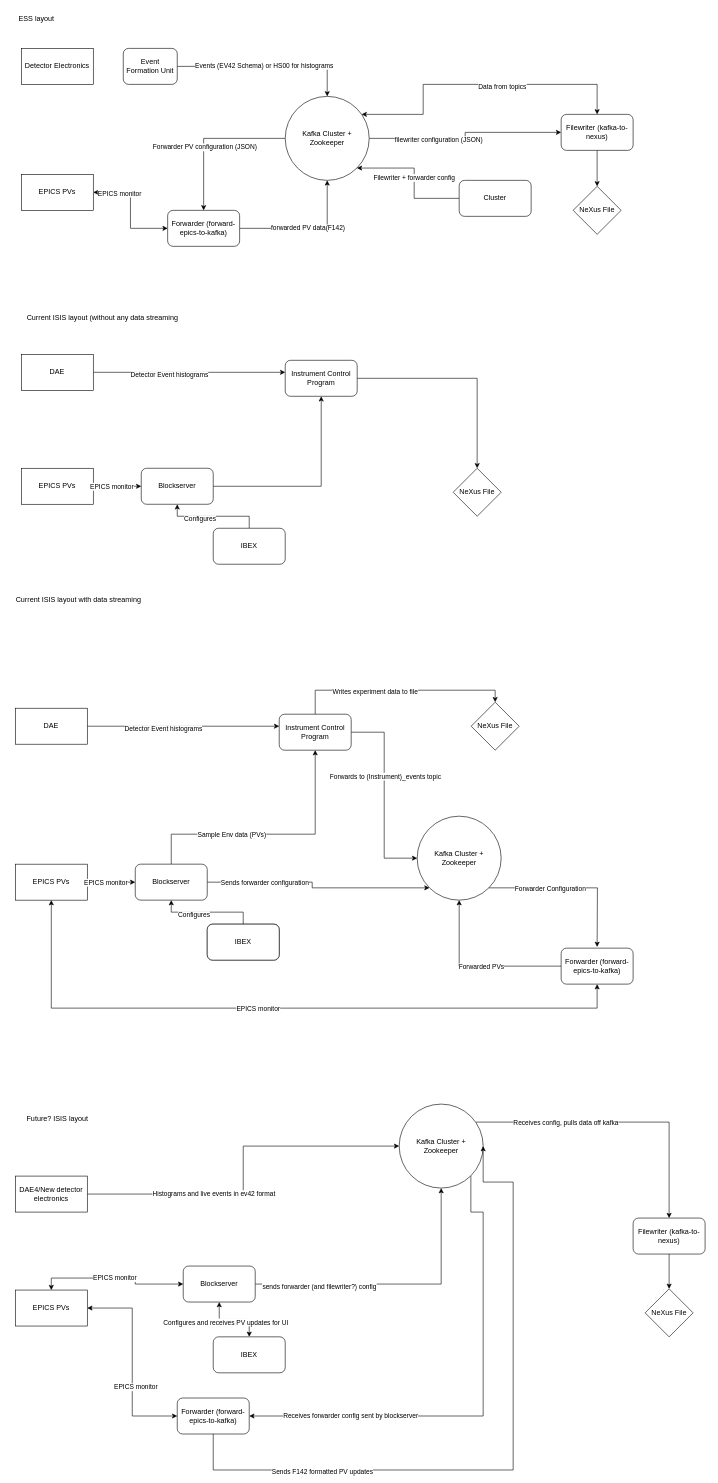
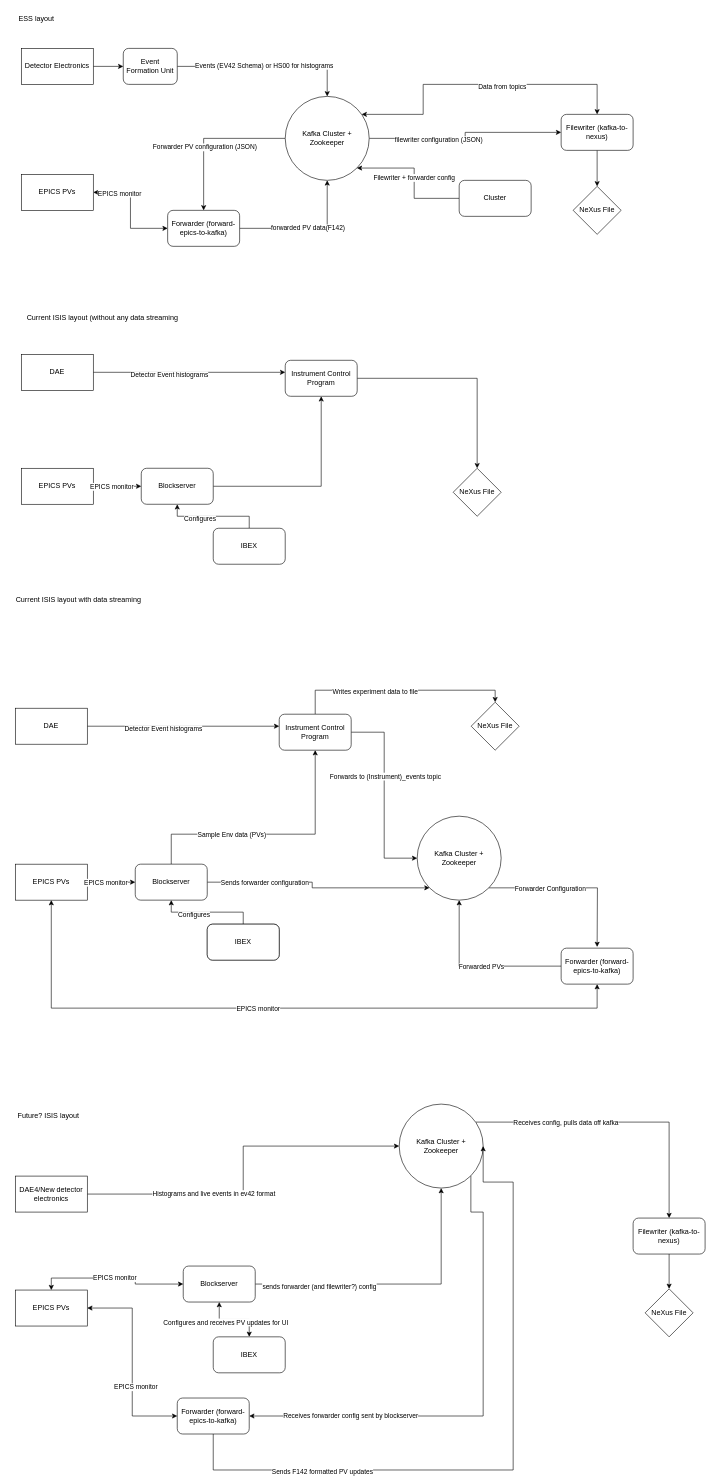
none -> (106, 66)
(57, 1119) -> (48, 1116)
